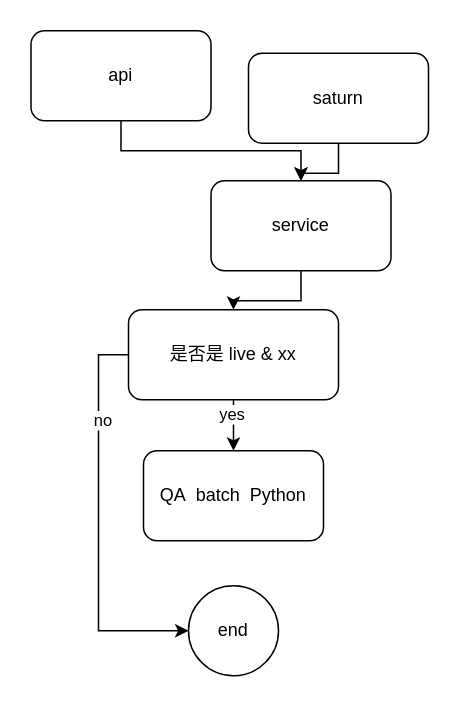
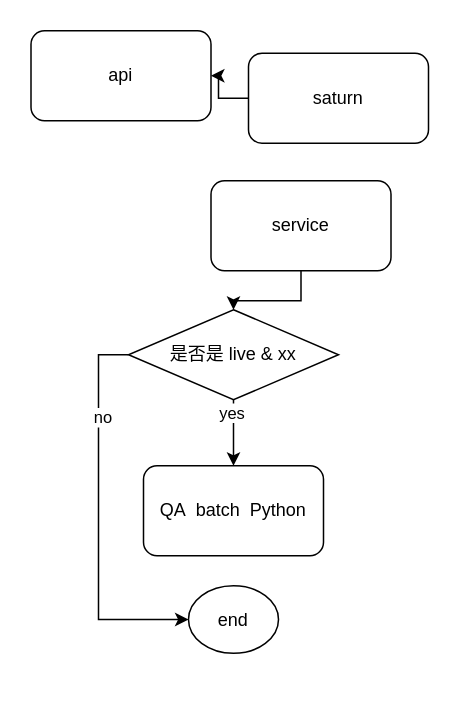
(205, 151) -> none
(334, 173) -> (221, 98)
(233, 355) -> (233, 355)
(233, 496) -> (233, 511)
(233, 631) -> (233, 620)
